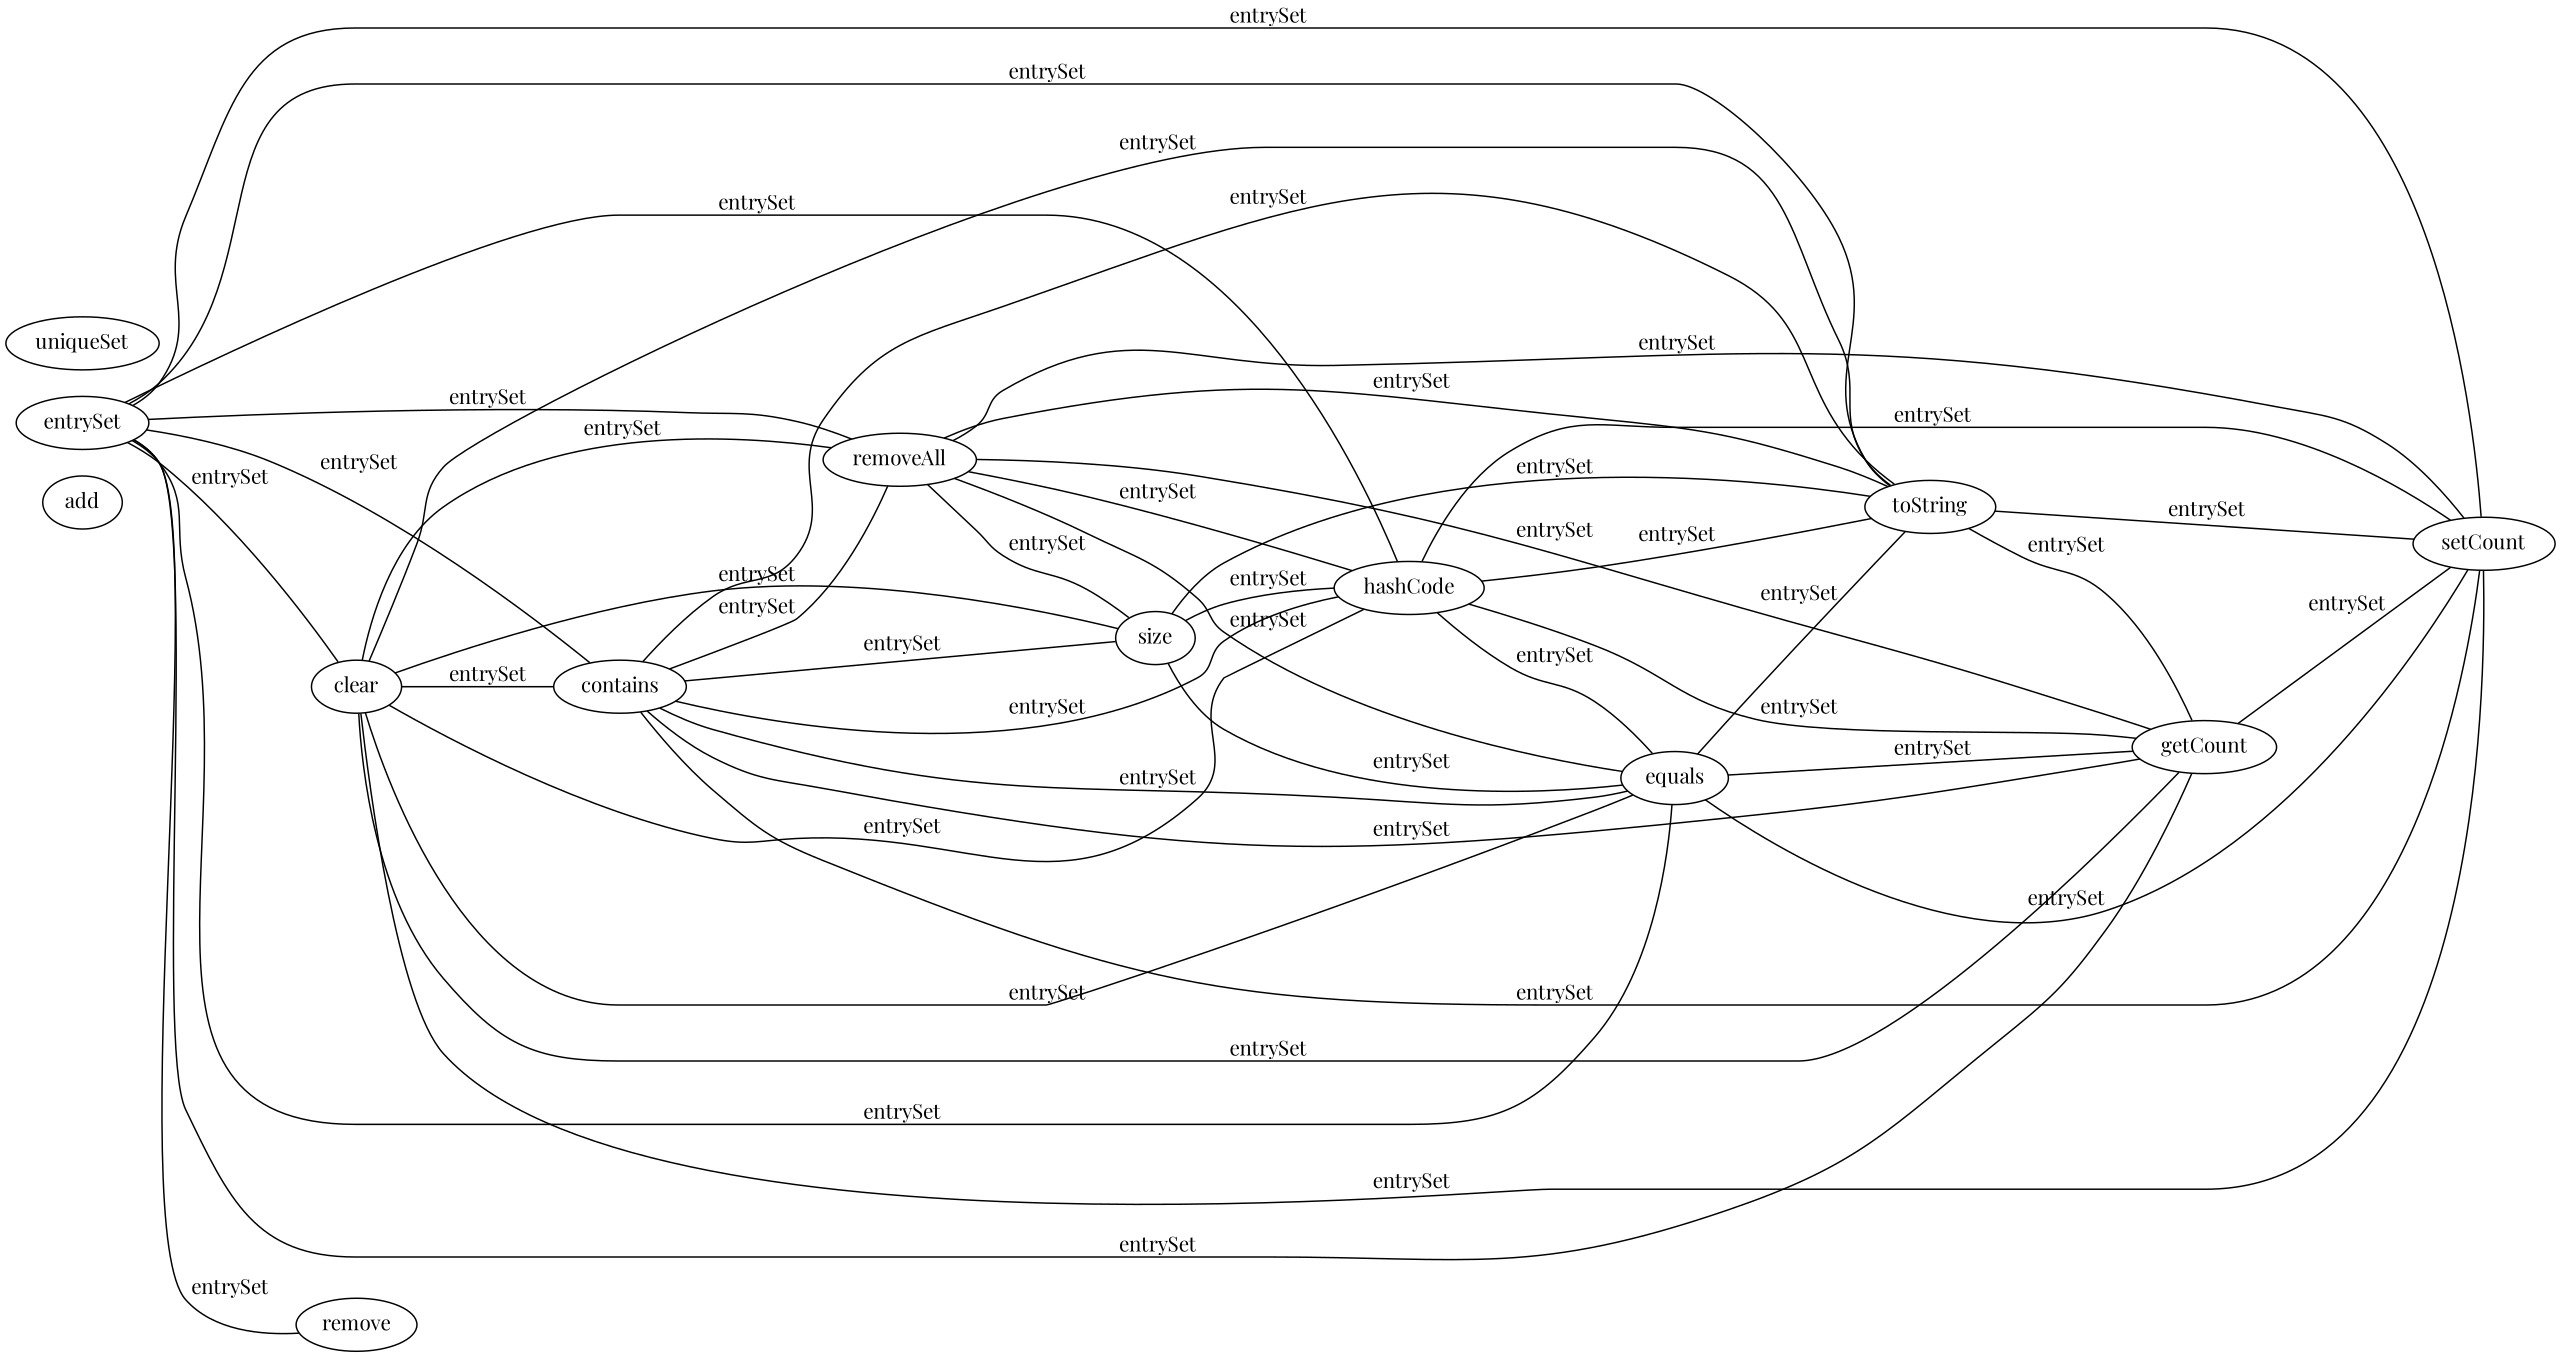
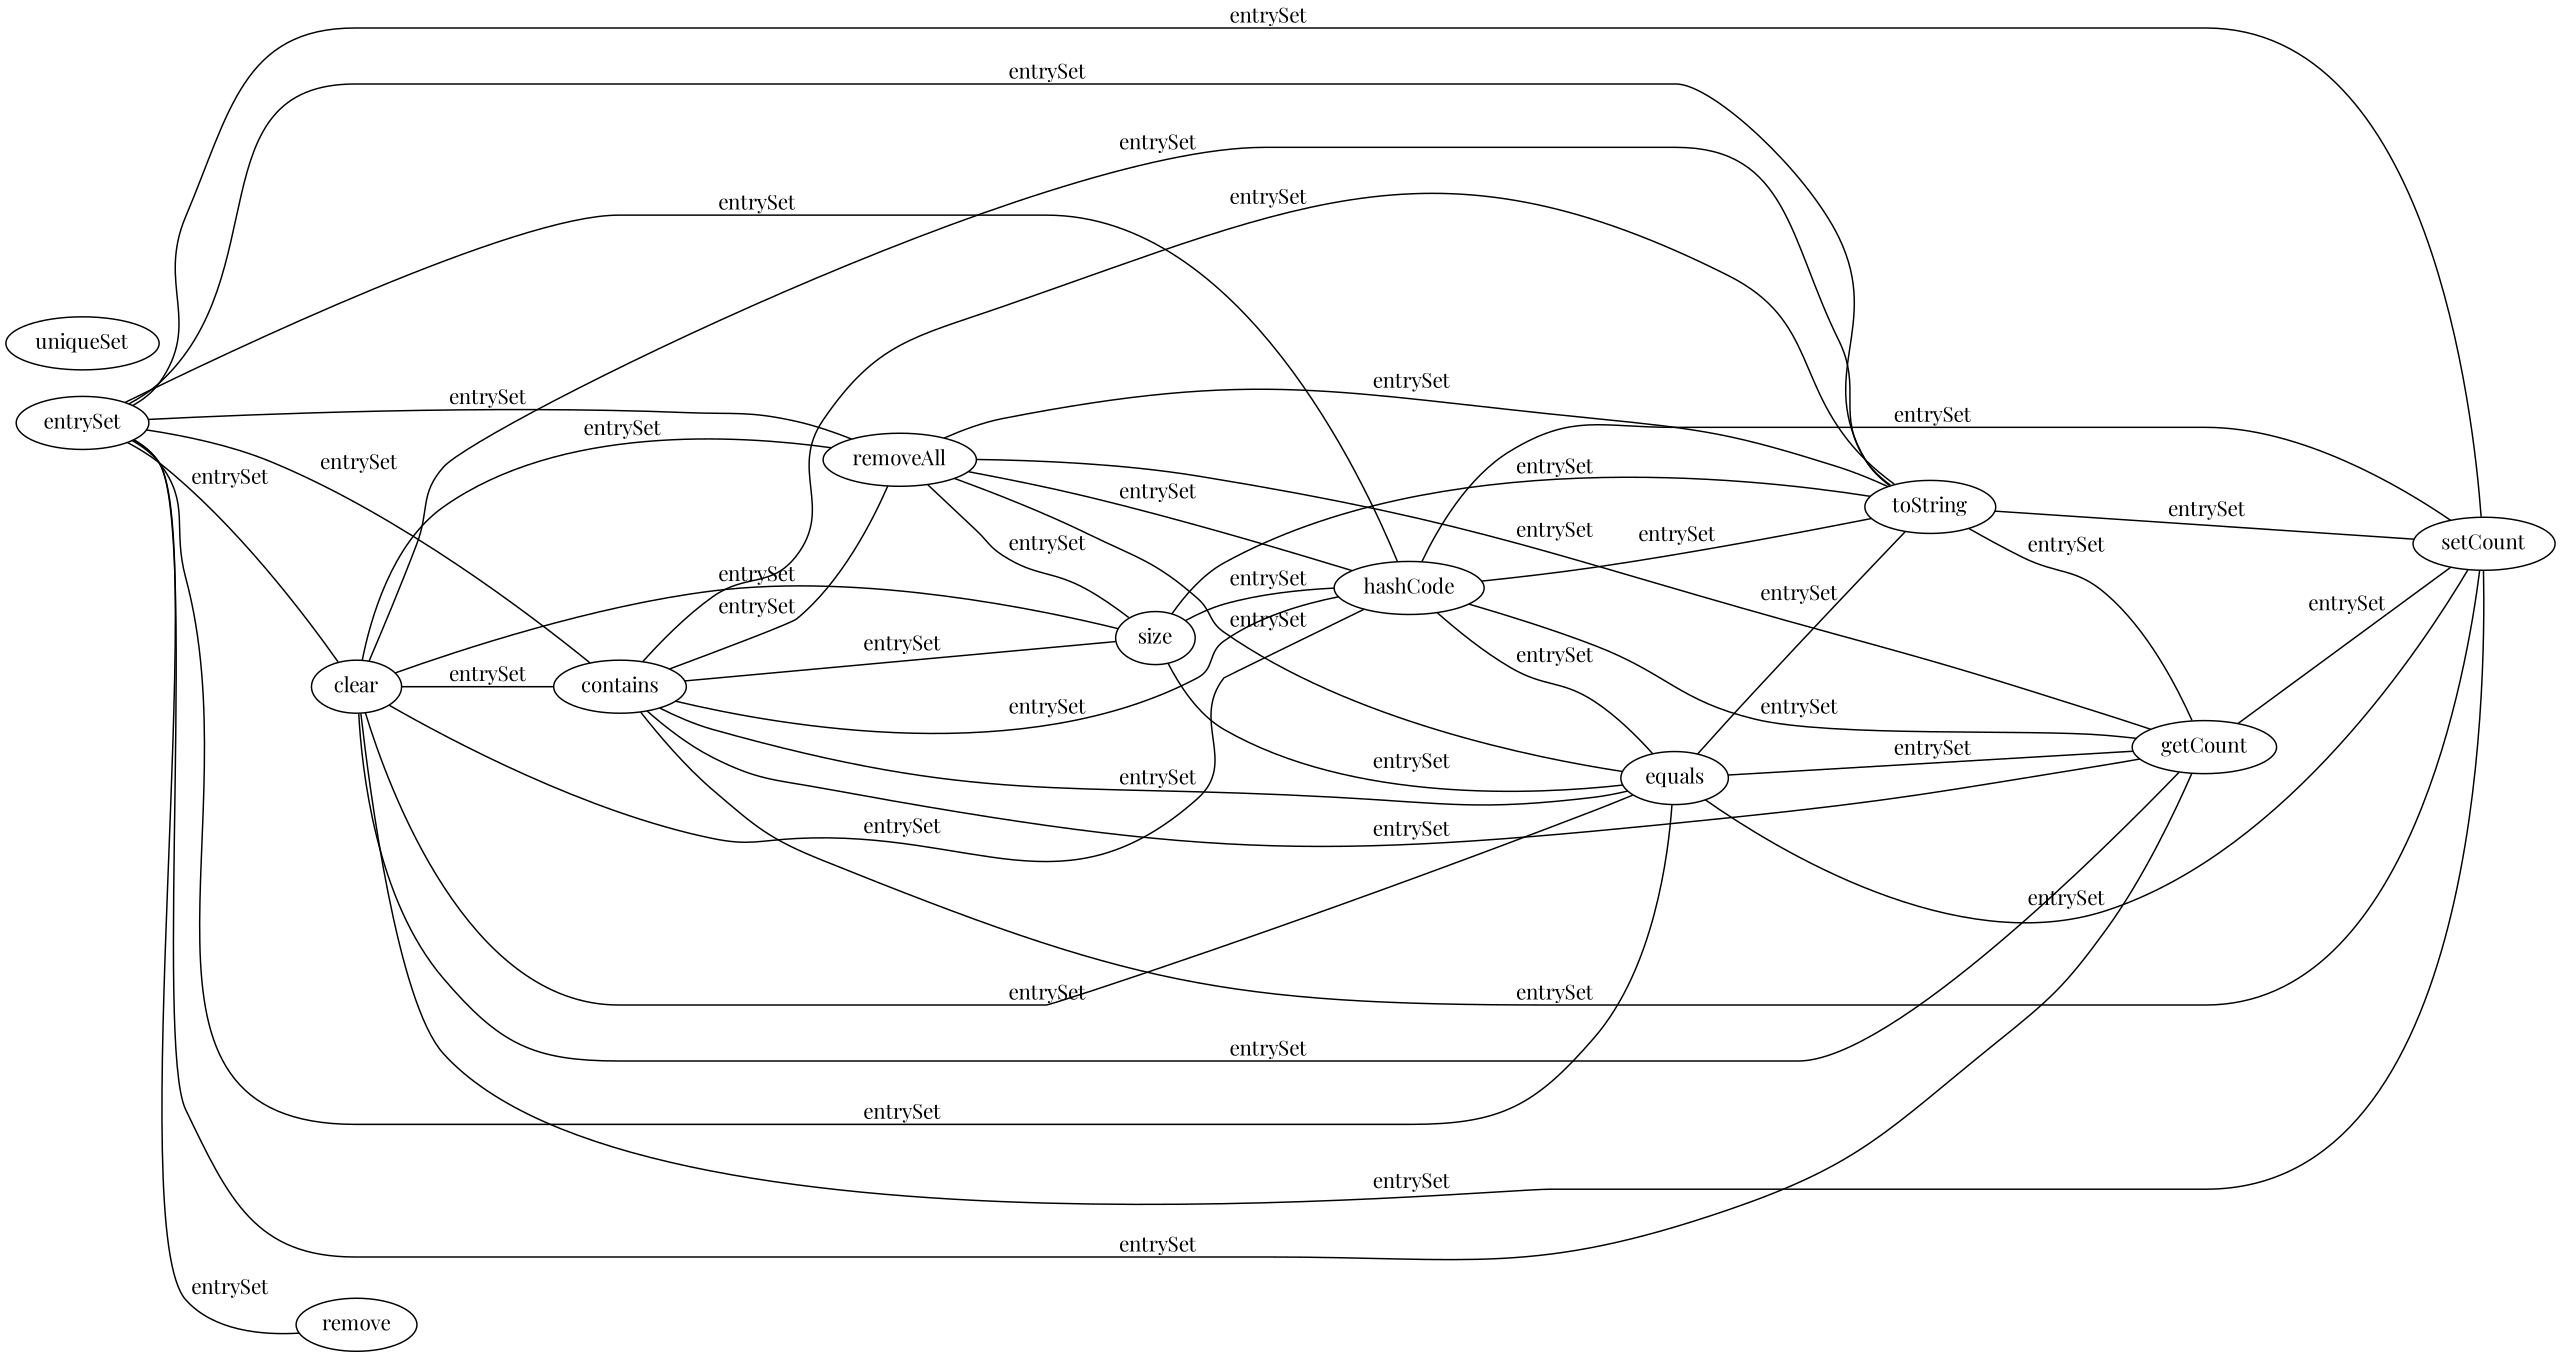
(1714, 354) -> none
(83, 503) -> none
